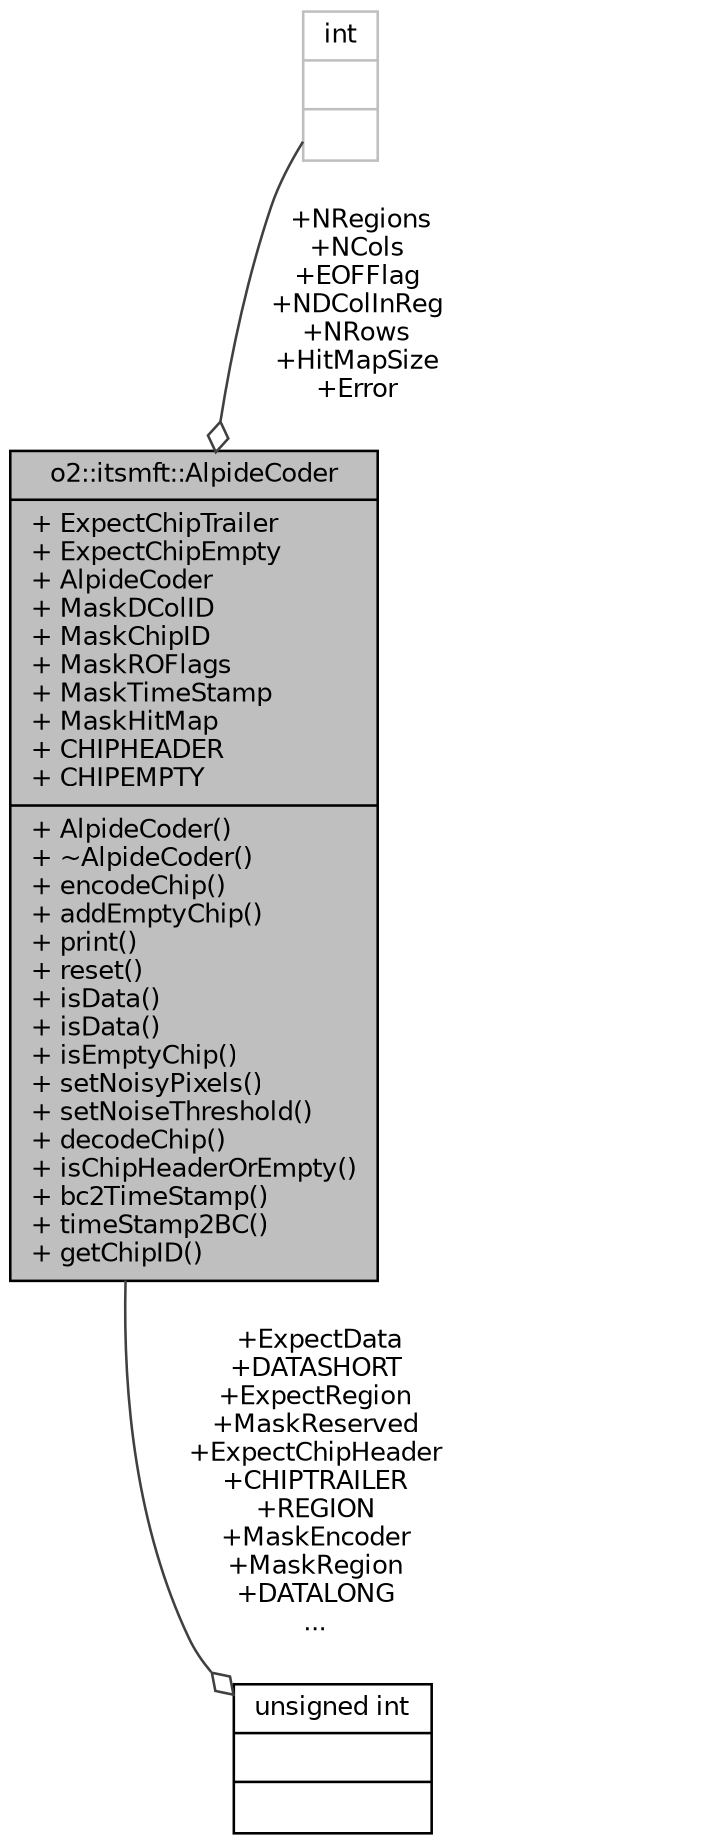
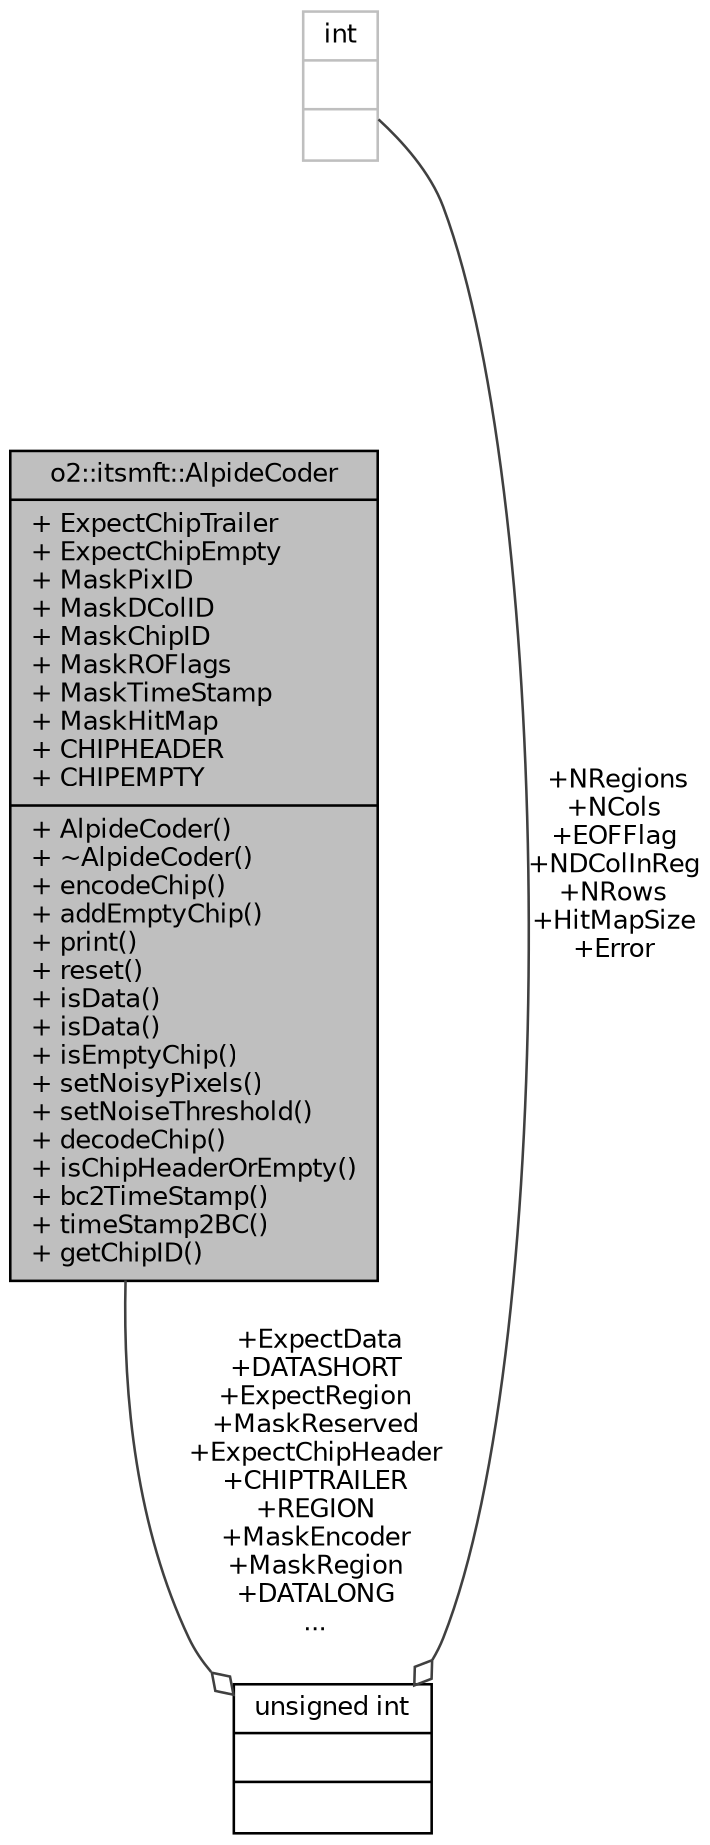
(250, 278) -> (528, 880)
(122, 581) -> (113, 581)
